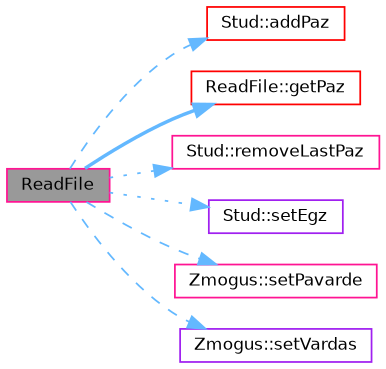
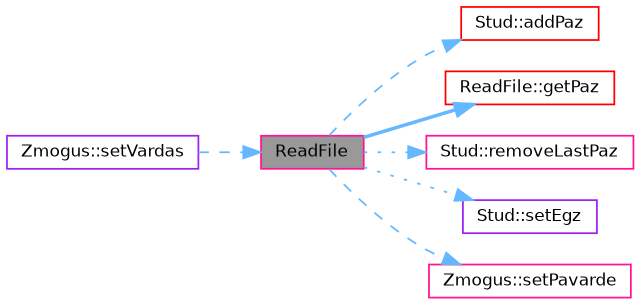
(123, 269) -> (221, 152)
